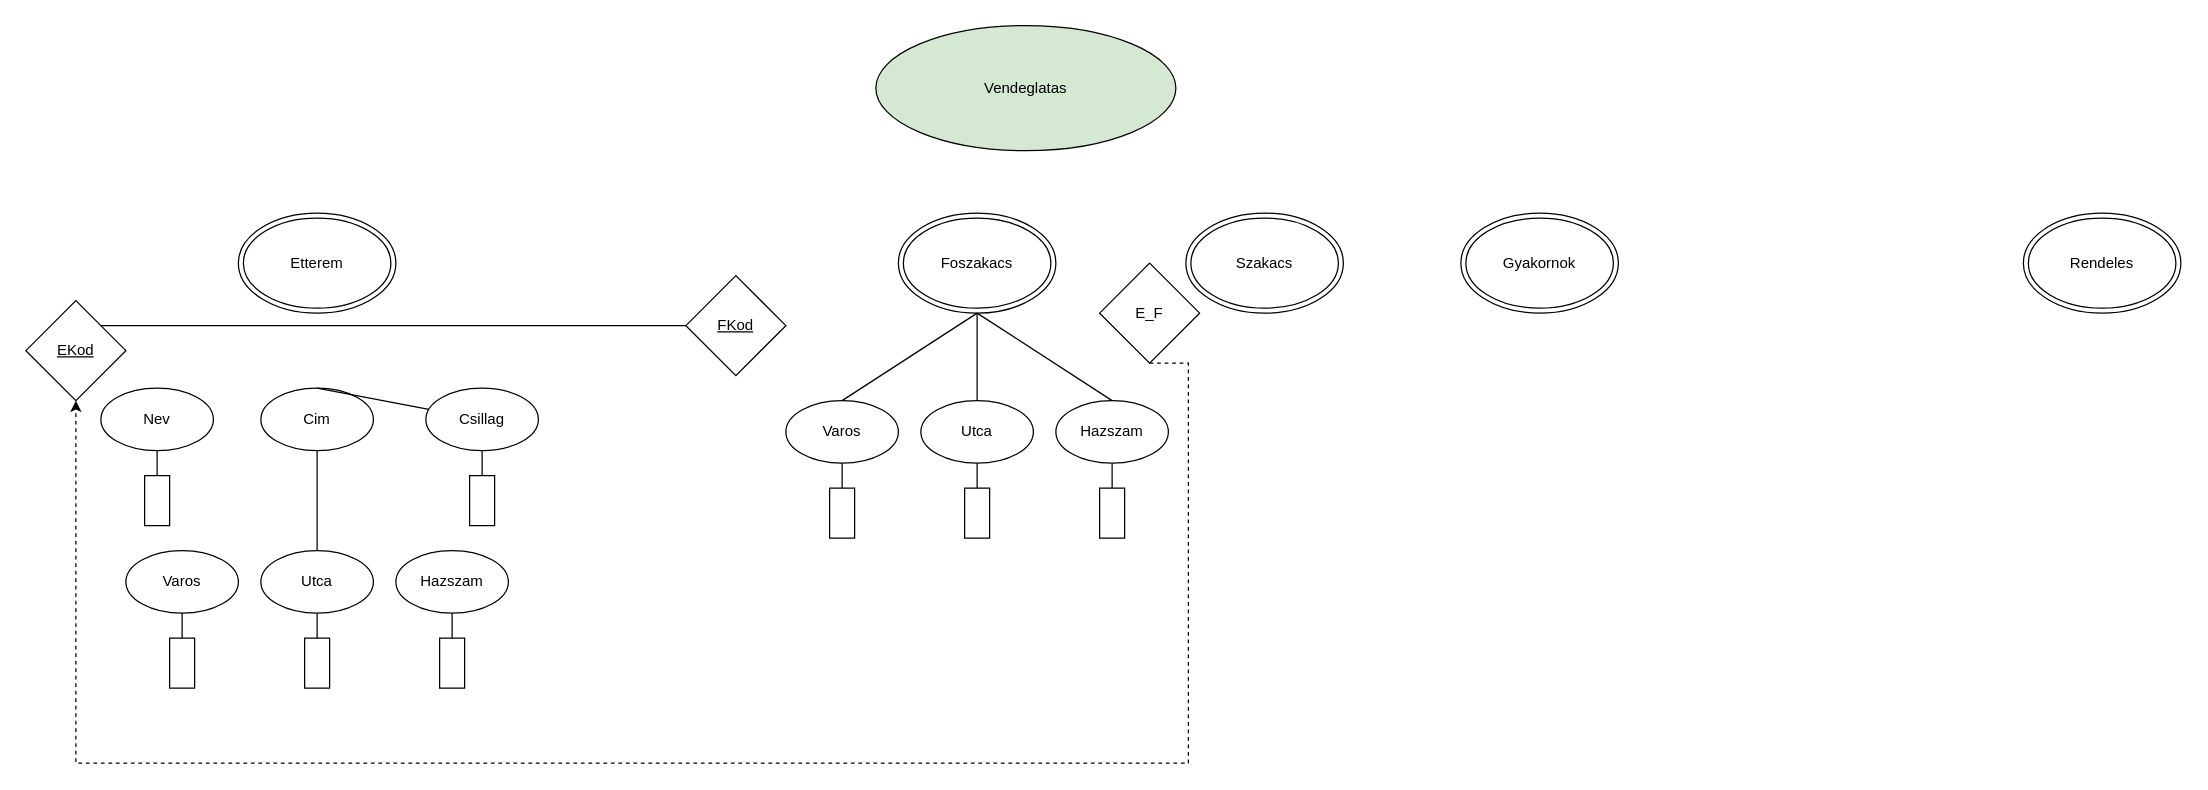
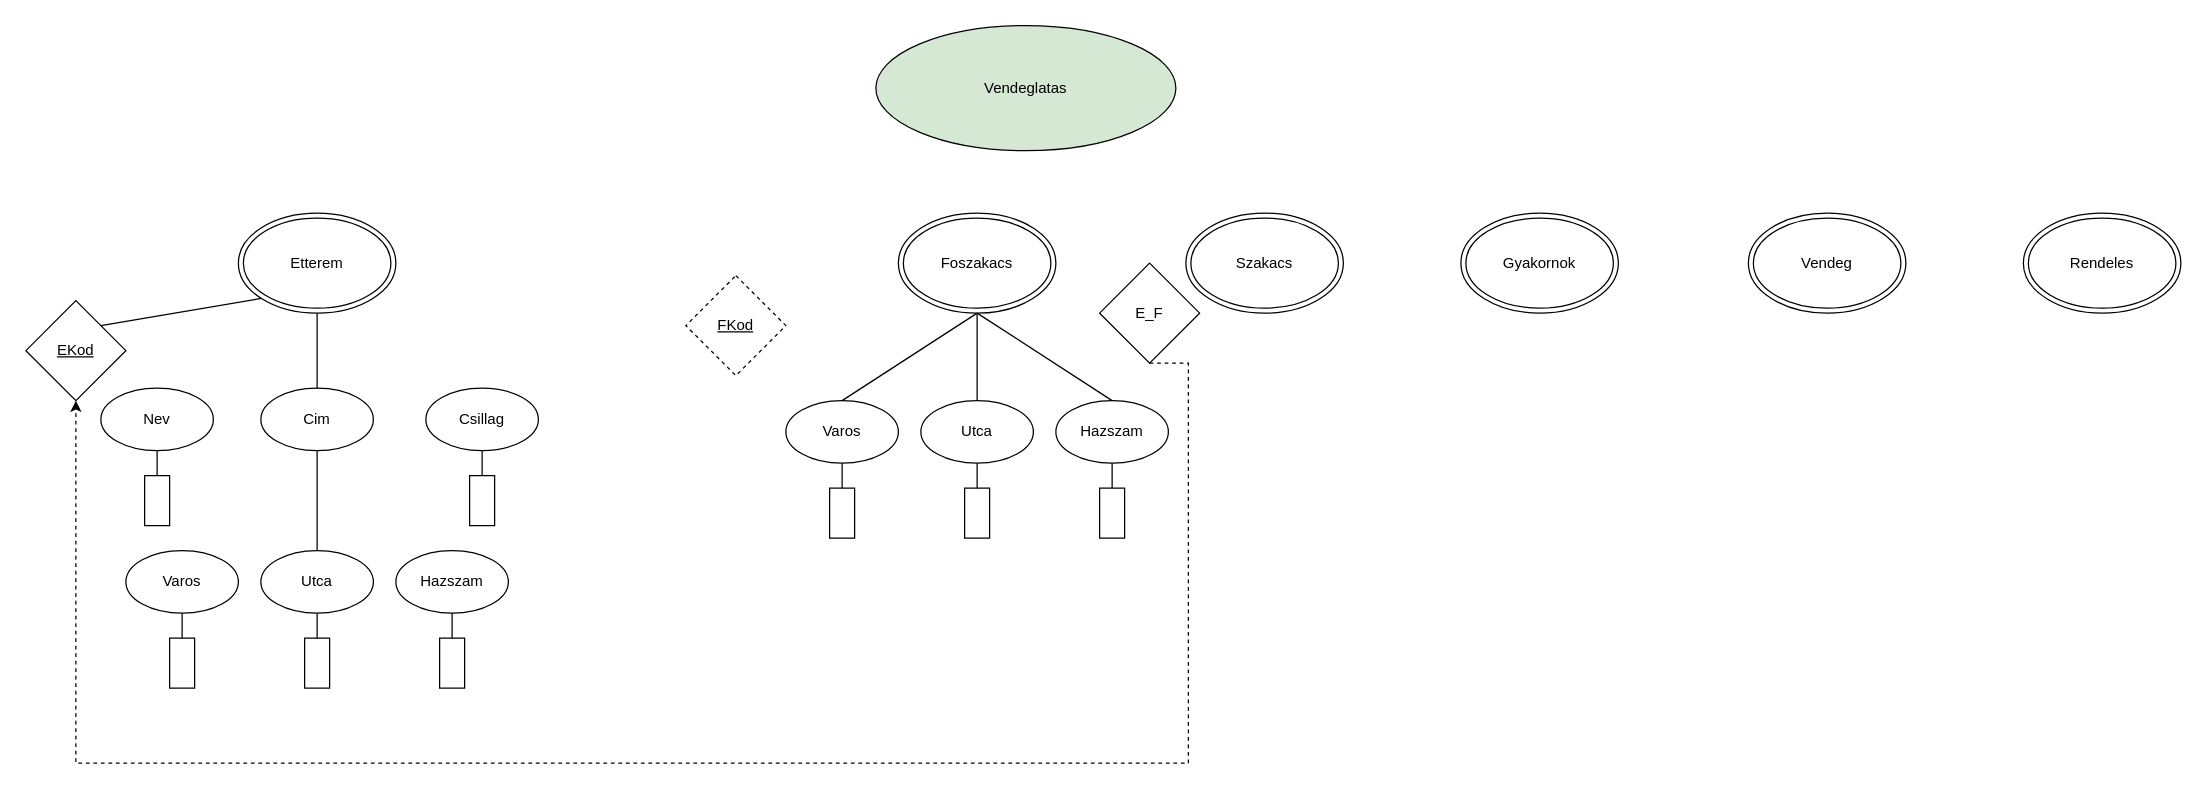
none -> (1827, 263)
(394, 326) -> (182, 312)
(736, 326) -> (736, 326)
(374, 399) -> (317, 350)
